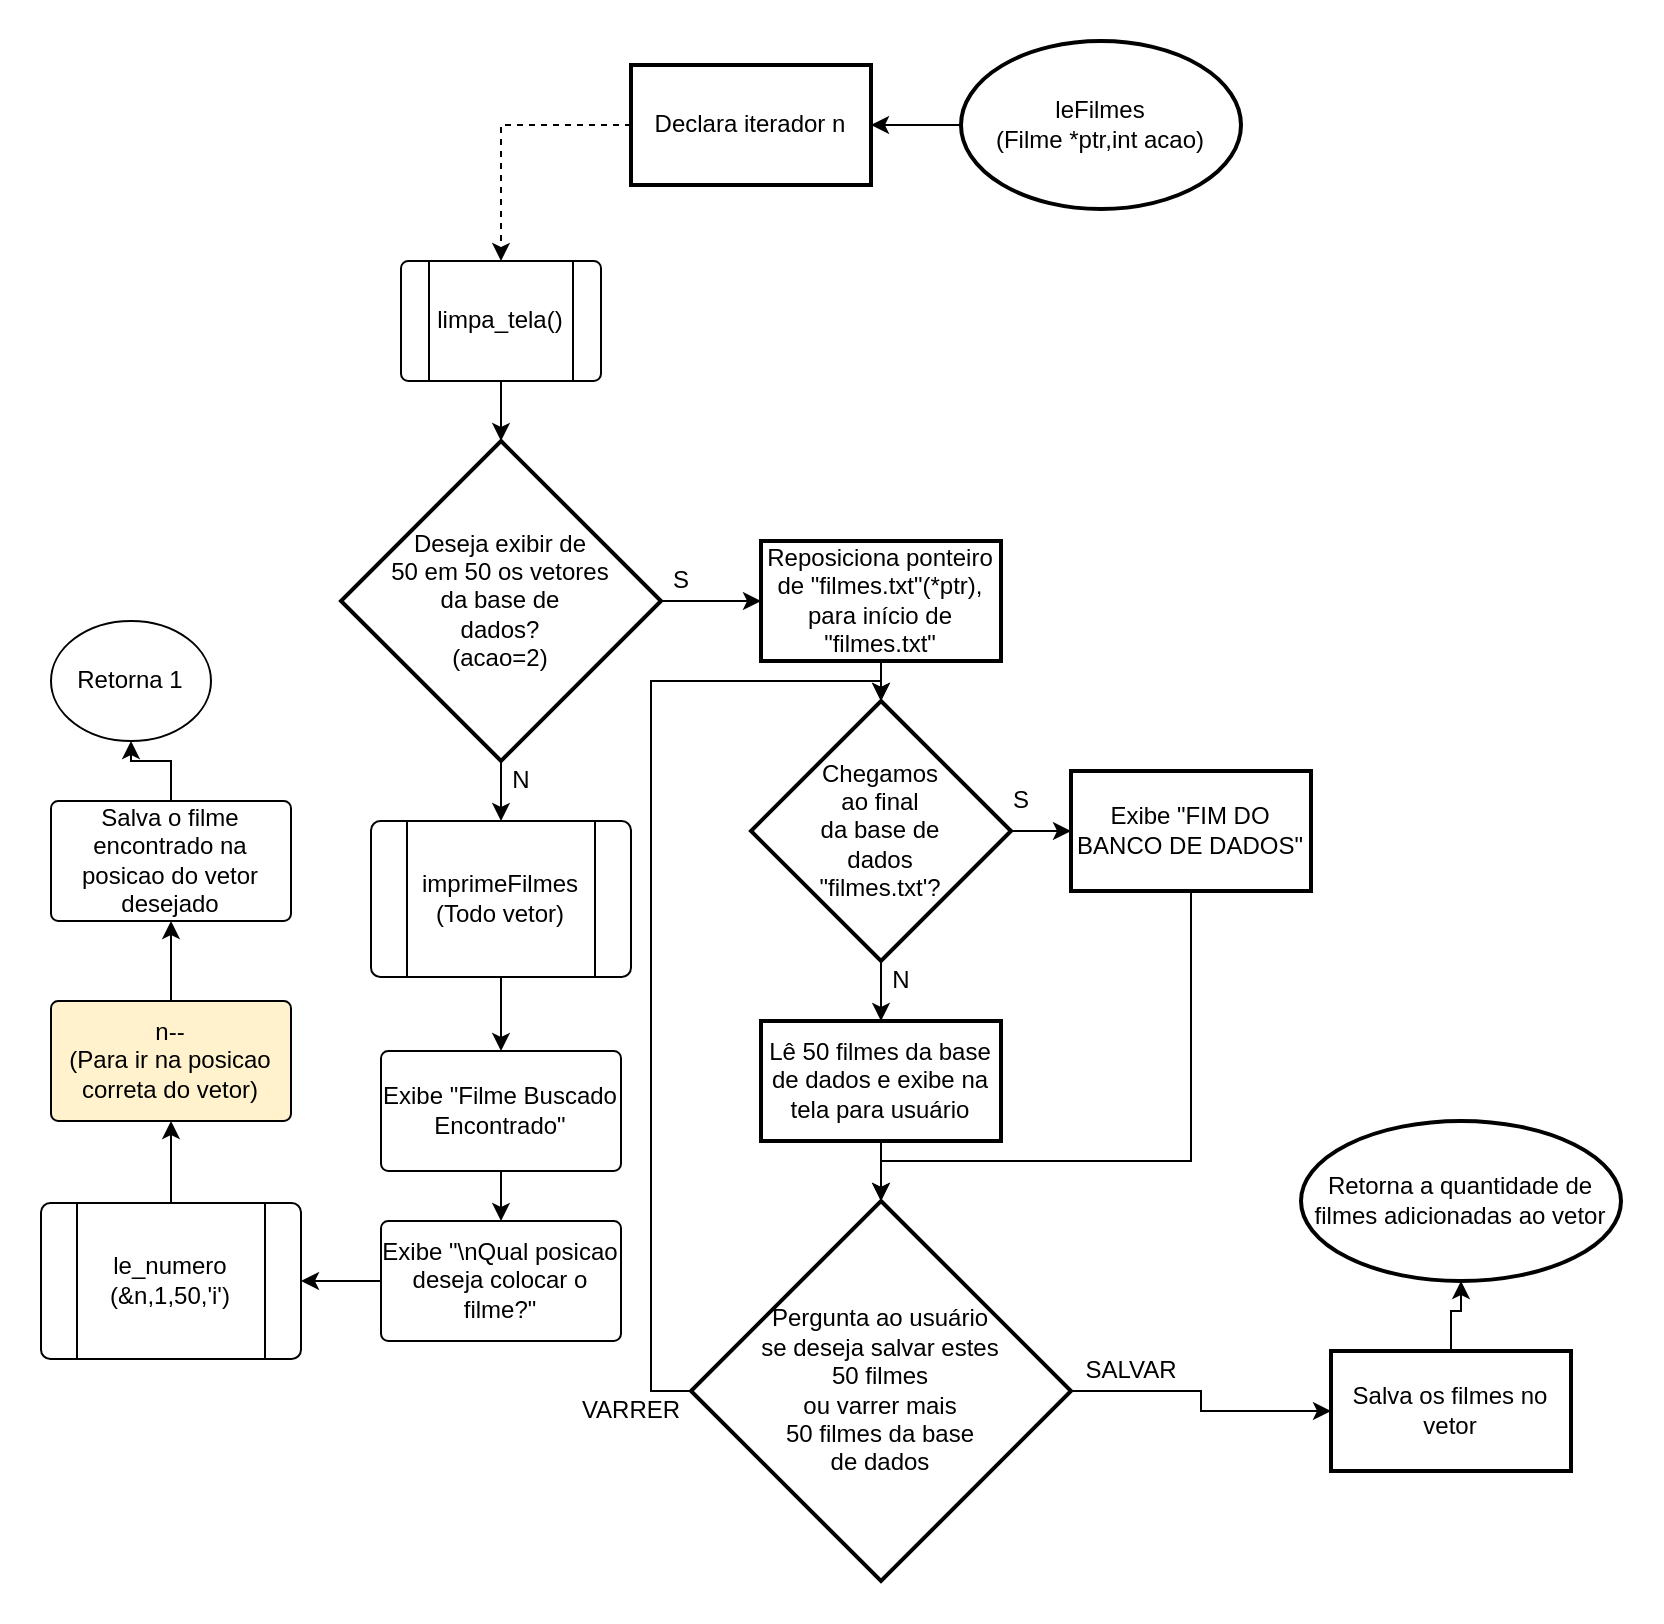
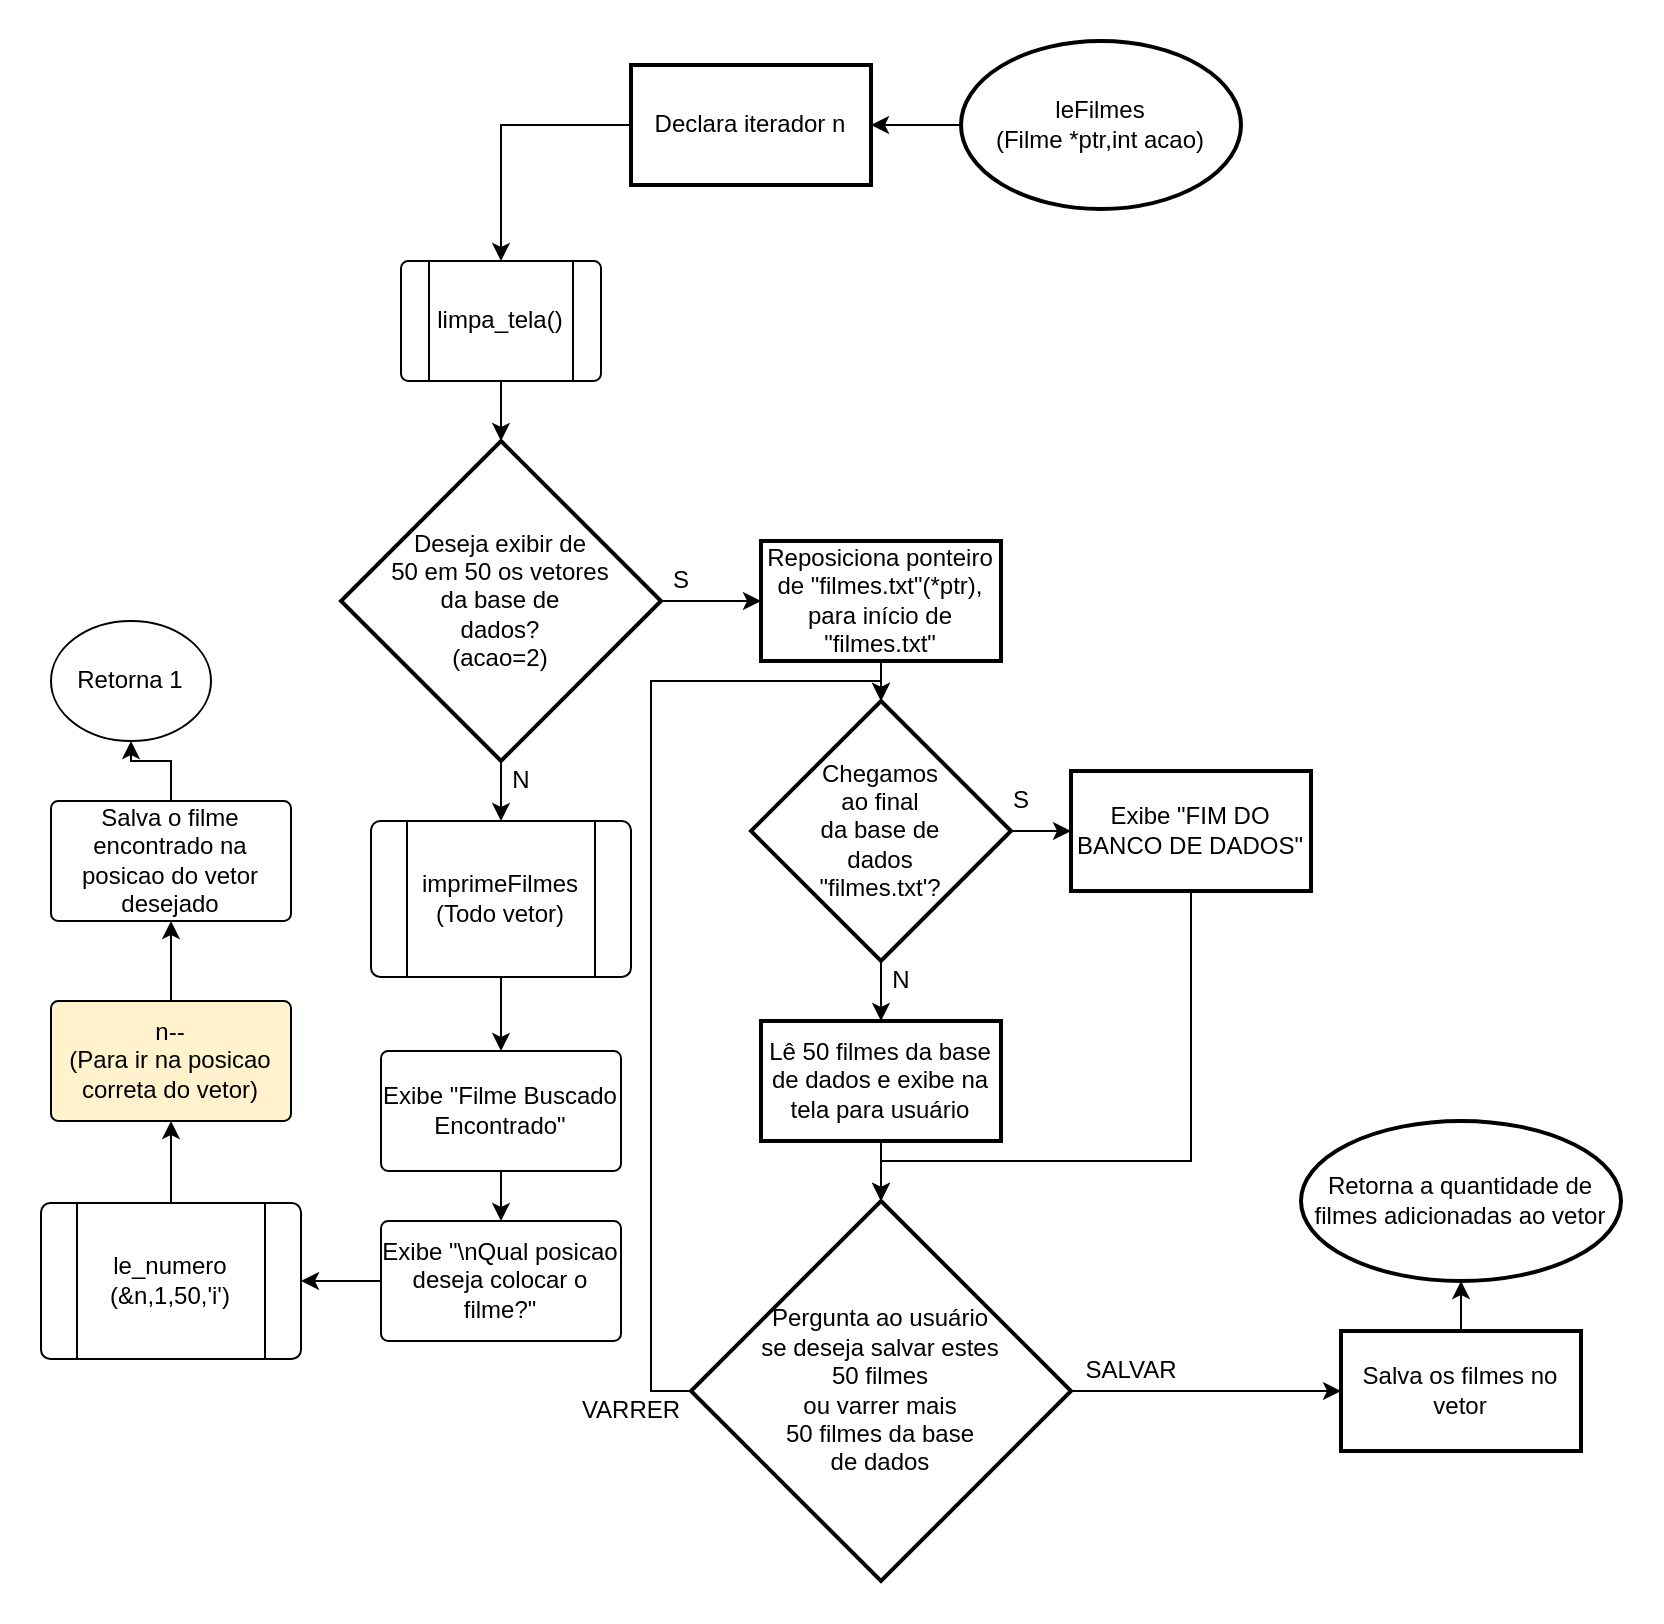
(502, 125) -> (502, 125)
(1451, 1411) -> (1461, 1391)
